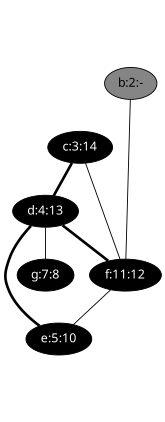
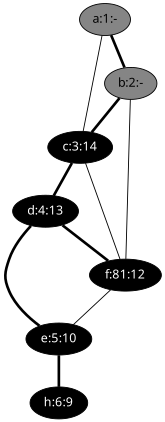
none -> (105, 20)
none -> (106, 115)
(46, 275) -> none
(125, 275) -> (125, 275)
none -> (59, 403)
